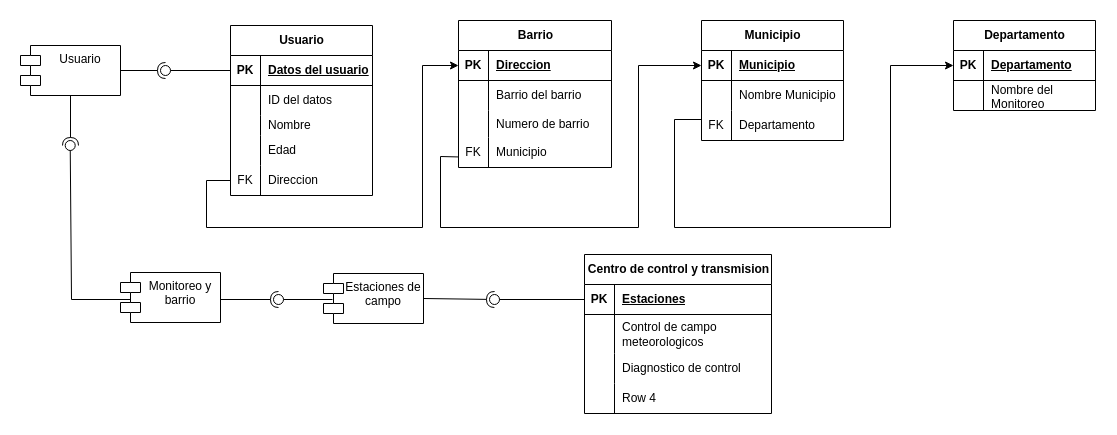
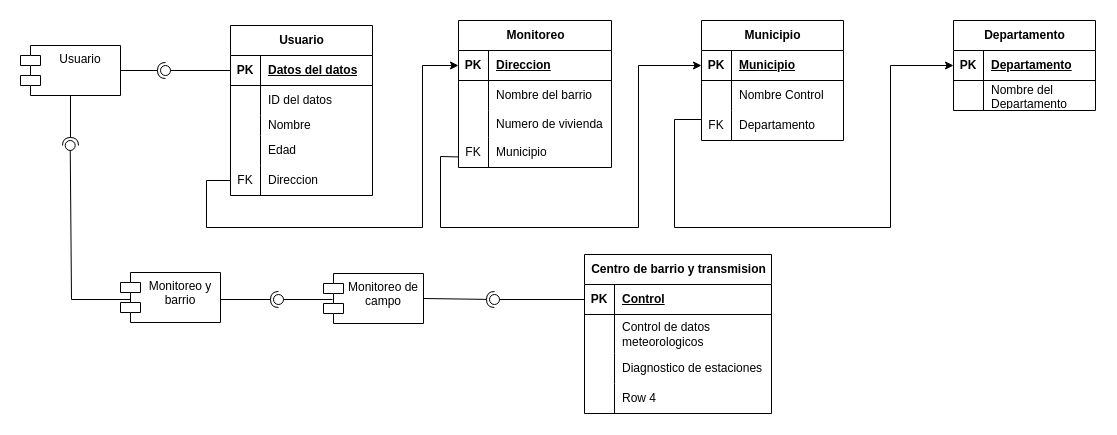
(536, 36) -> (536, 36)
(319, 71) -> (314, 71)
(546, 96) -> (547, 96)
(787, 96) -> (783, 96)
(1044, 96) -> (1044, 96)
(546, 125) -> (551, 125)
(679, 270) -> (679, 270)
(384, 295) -> (384, 295)
(655, 300) -> (644, 300)
(697, 335) -> (697, 335)
(689, 369) -> (697, 369)
